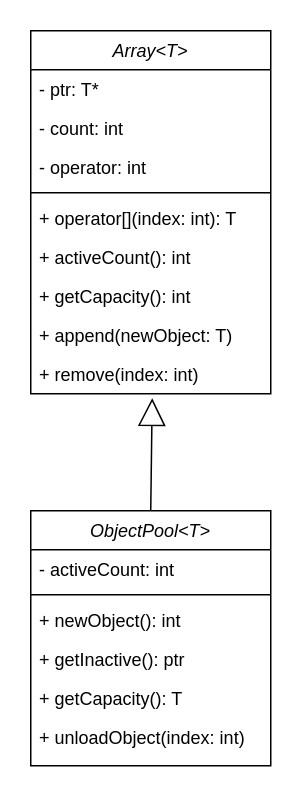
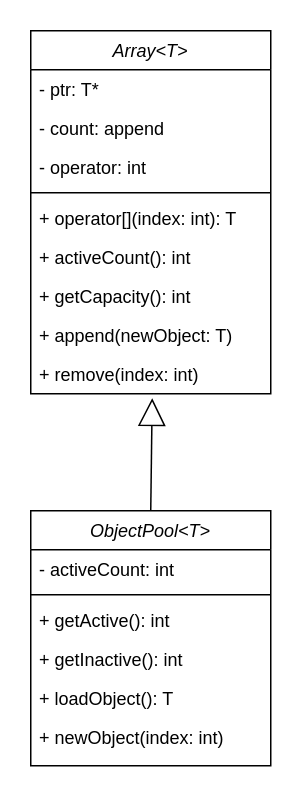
(90, 129) -> (108, 129)
(120, 621) -> (118, 621)
(130, 660) -> (128, 660)
(120, 699) -> (115, 699)
(156, 738) -> (143, 738)
